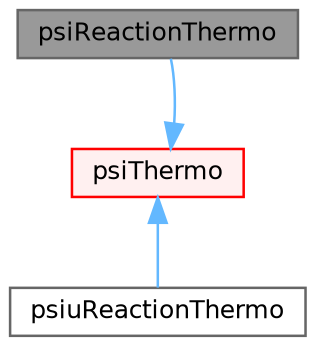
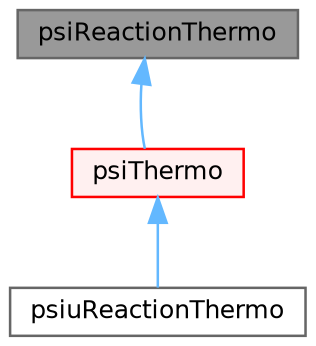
(175, 91) -> (141, 117)
